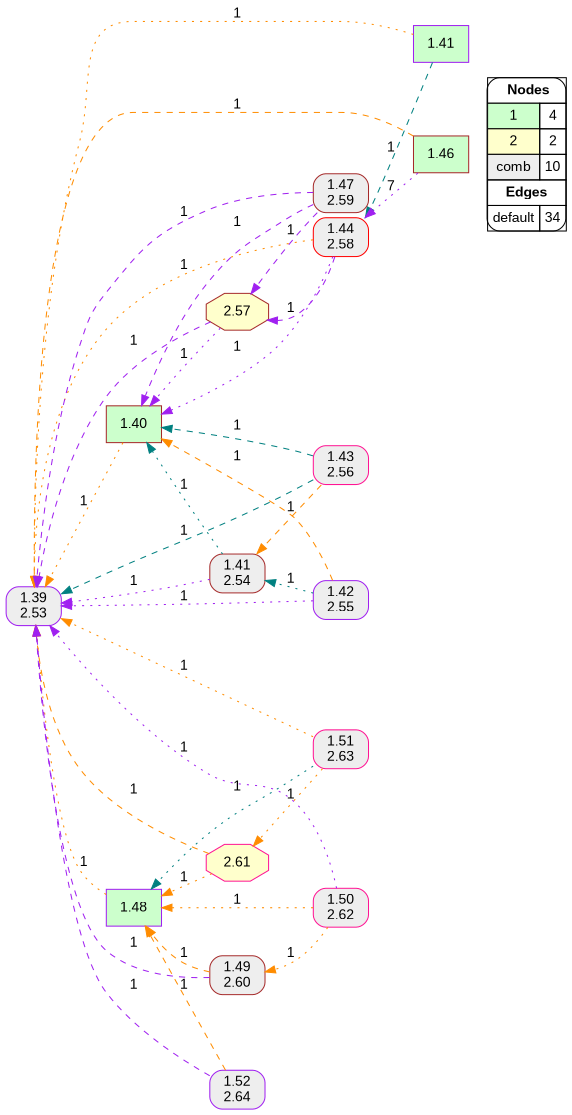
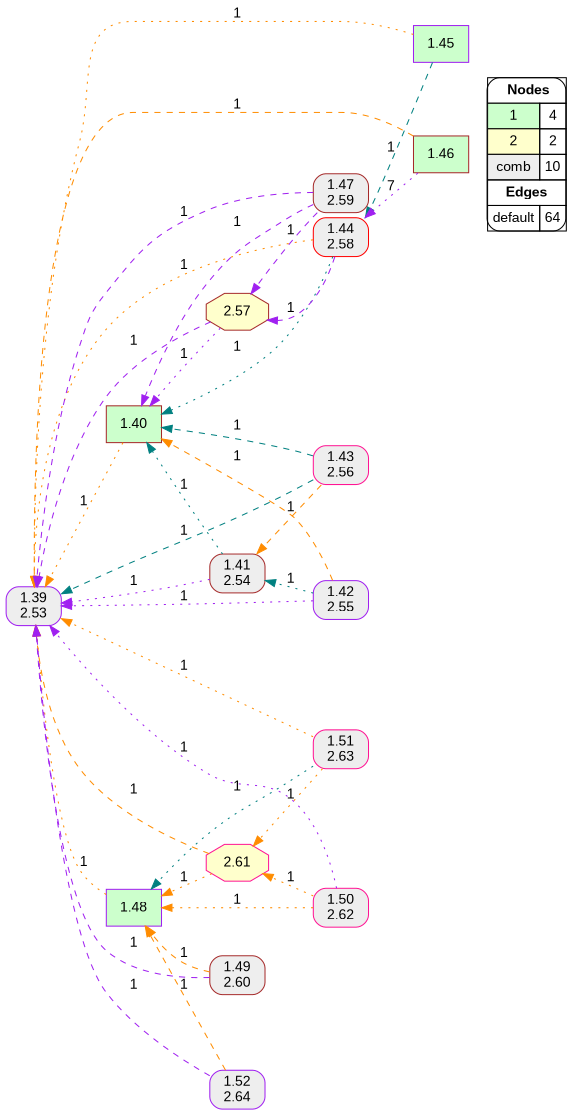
(441, 44) -> (441, 44)
(553, 218) -> (553, 218)
(271, 353) -> (271, 353)
(305, 953) -> (293, 887)
